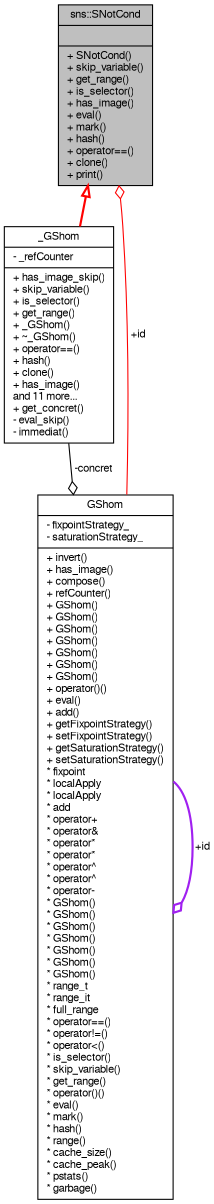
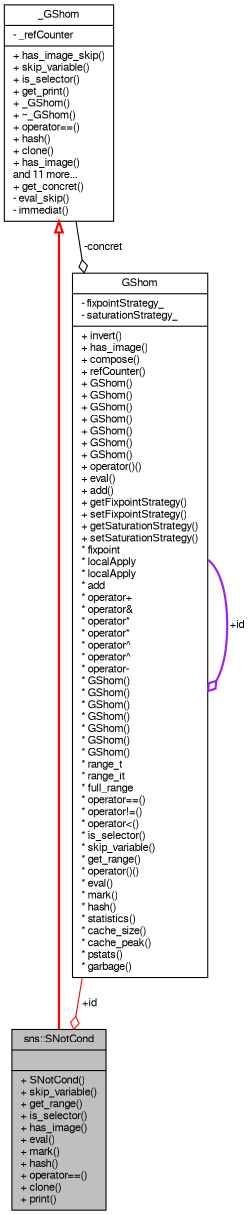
(83, 211) -> (59, 631)
(44, 313) -> (41, 91)
(67, 1141) -> (109, 919)
